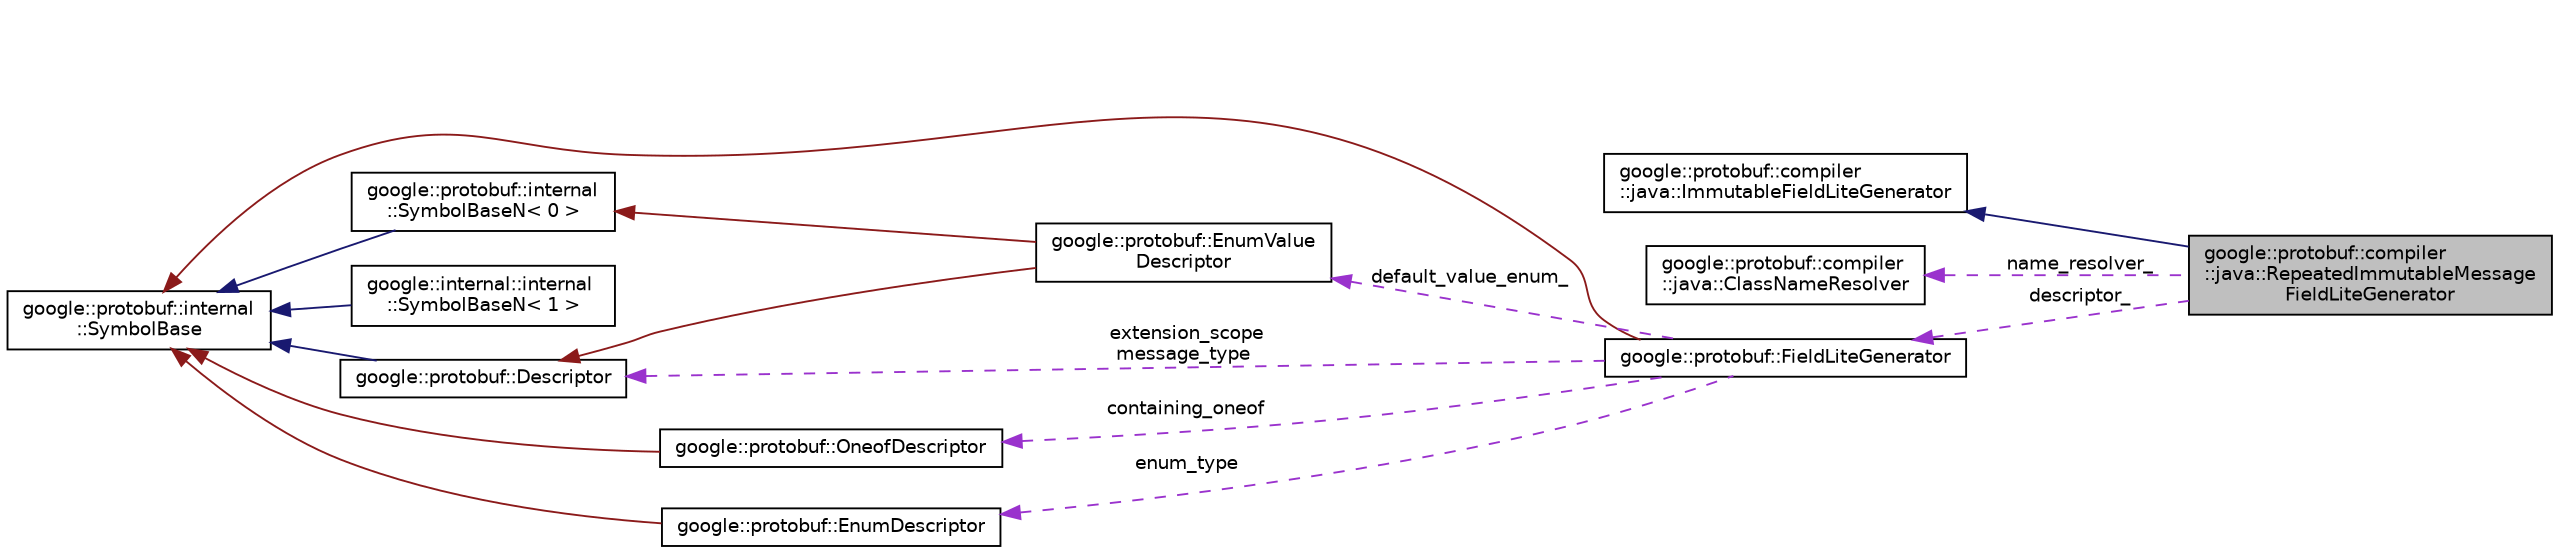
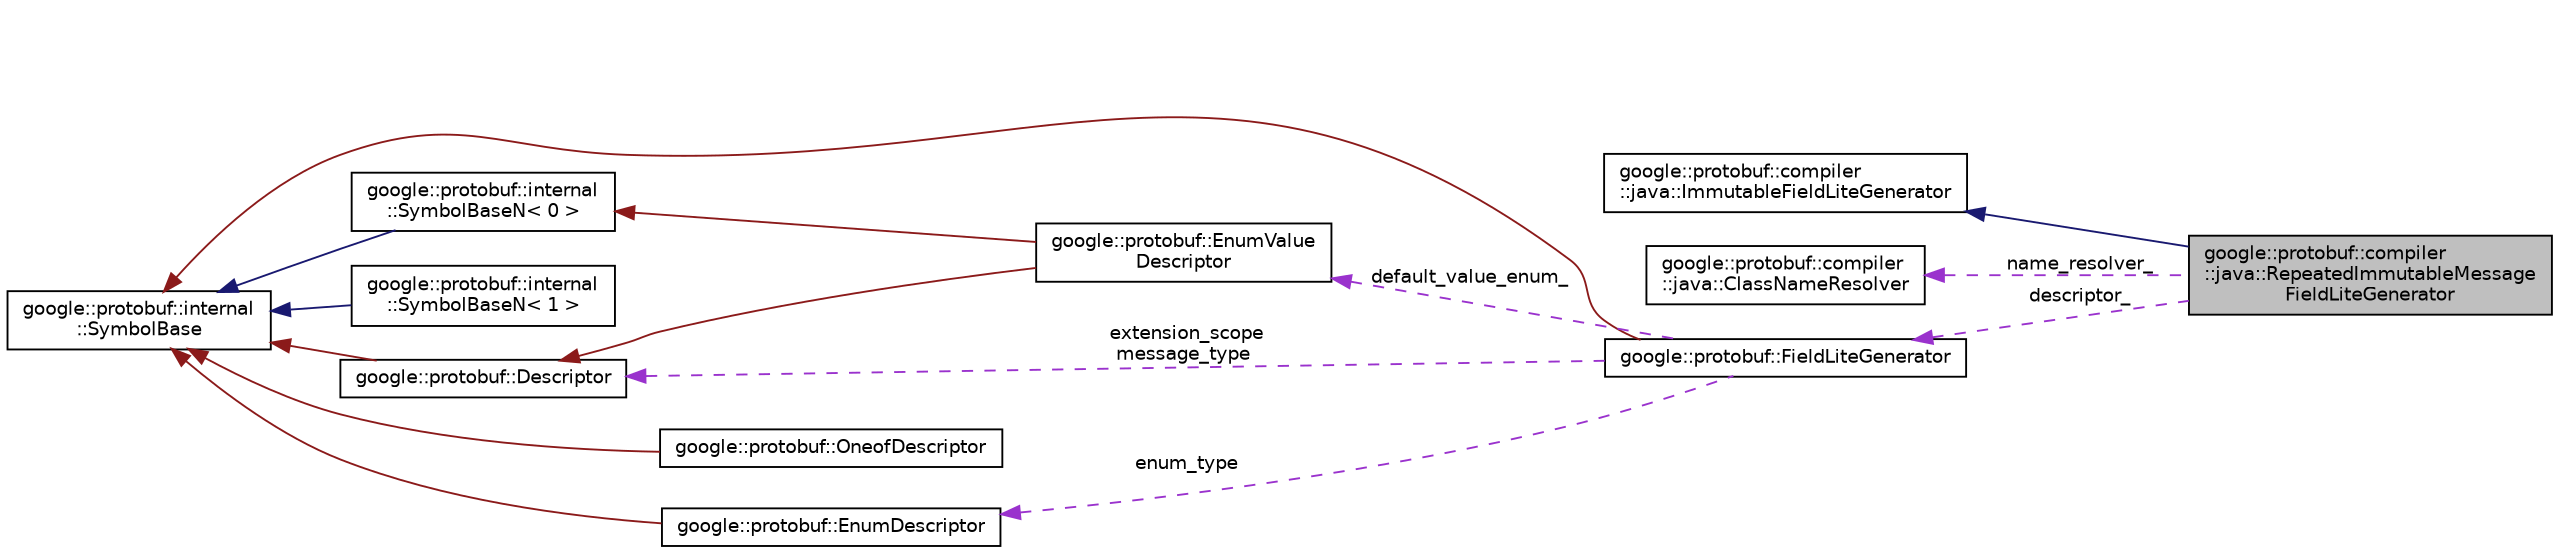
(483, 296) -> (483, 296)
(333, 353) -> (333, 353)
(1348, 418) -> none
